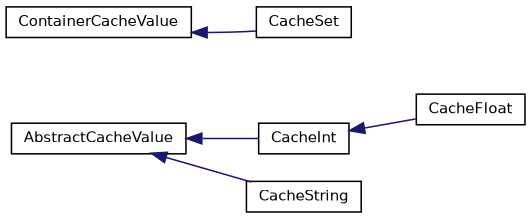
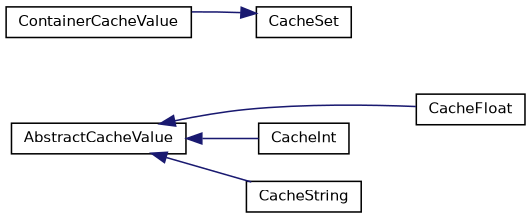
(232, 32) -> (216, 12)
(390, 123) -> (295, 106)
